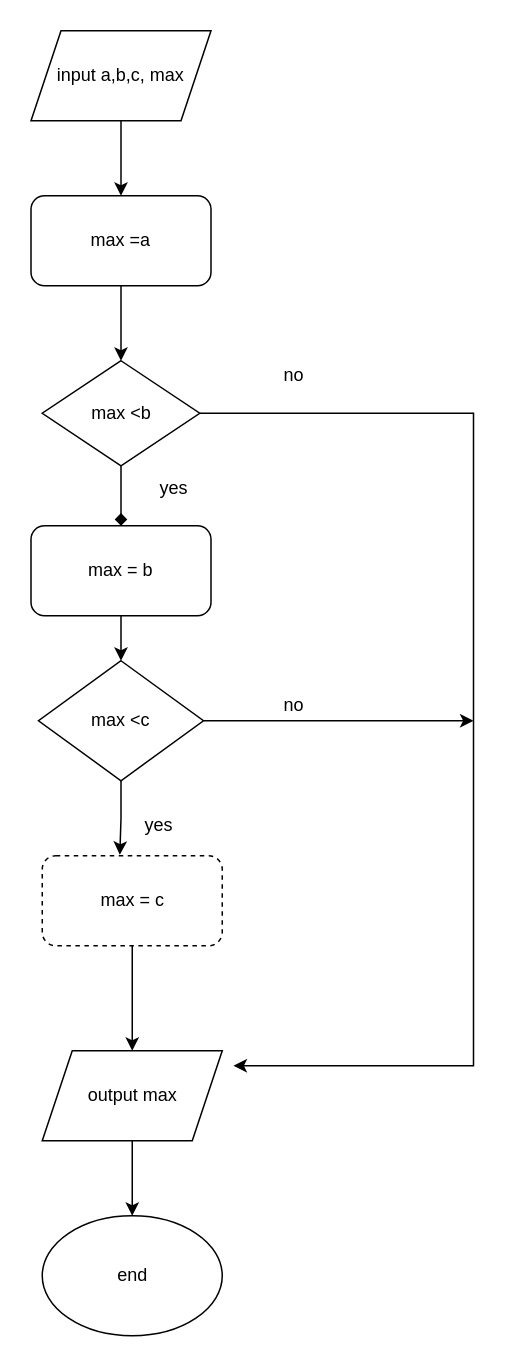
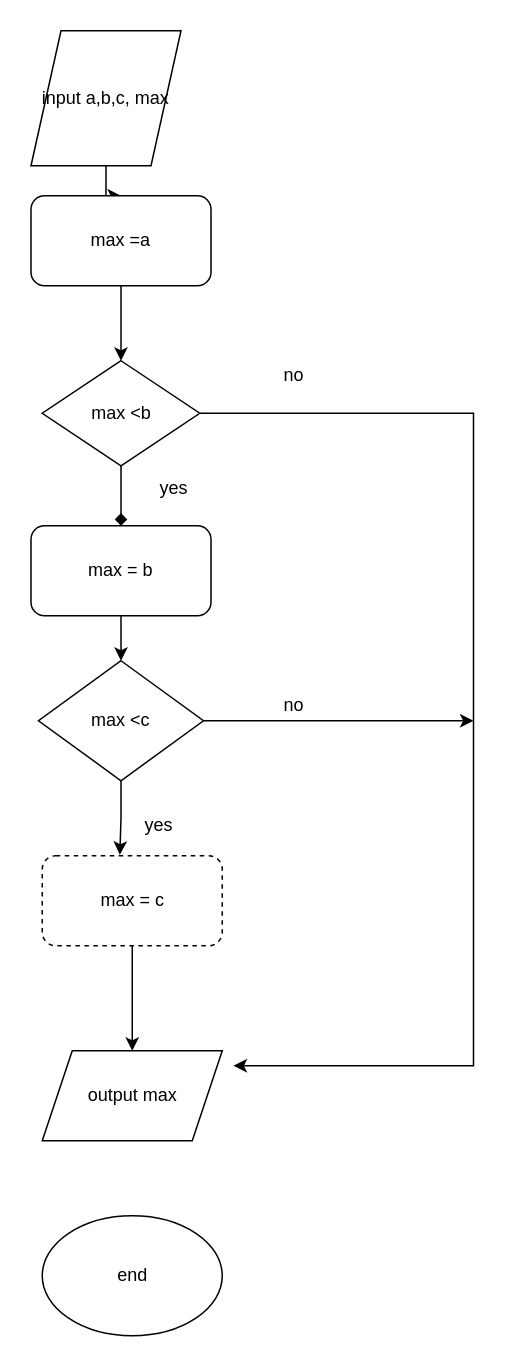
(121, 76) -> (106, 98)
(132, 1173) -> none
